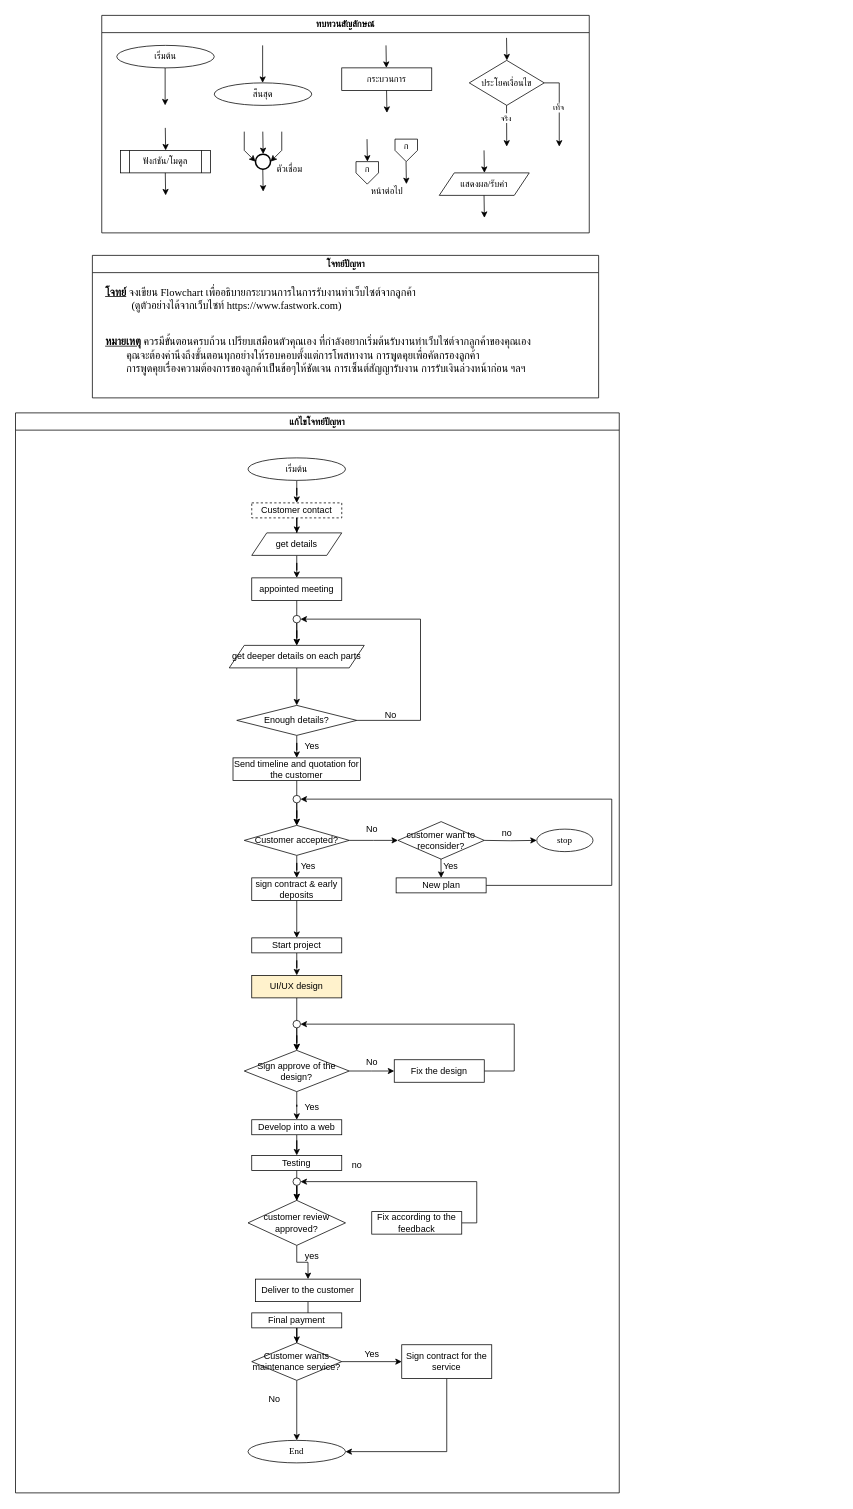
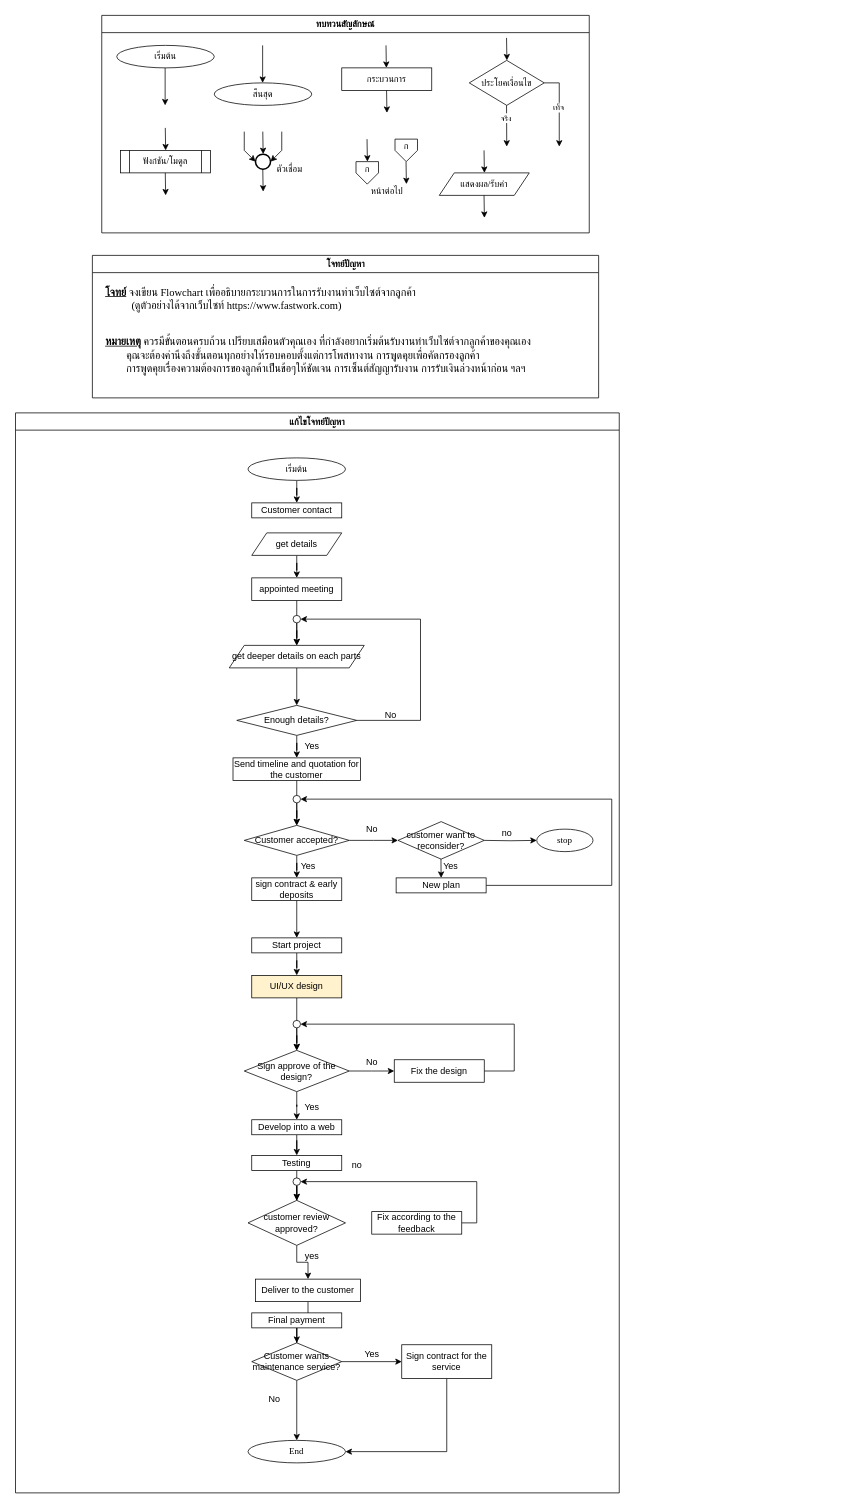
(297, 510) -> (297, 510)
(297, 528) -> none
